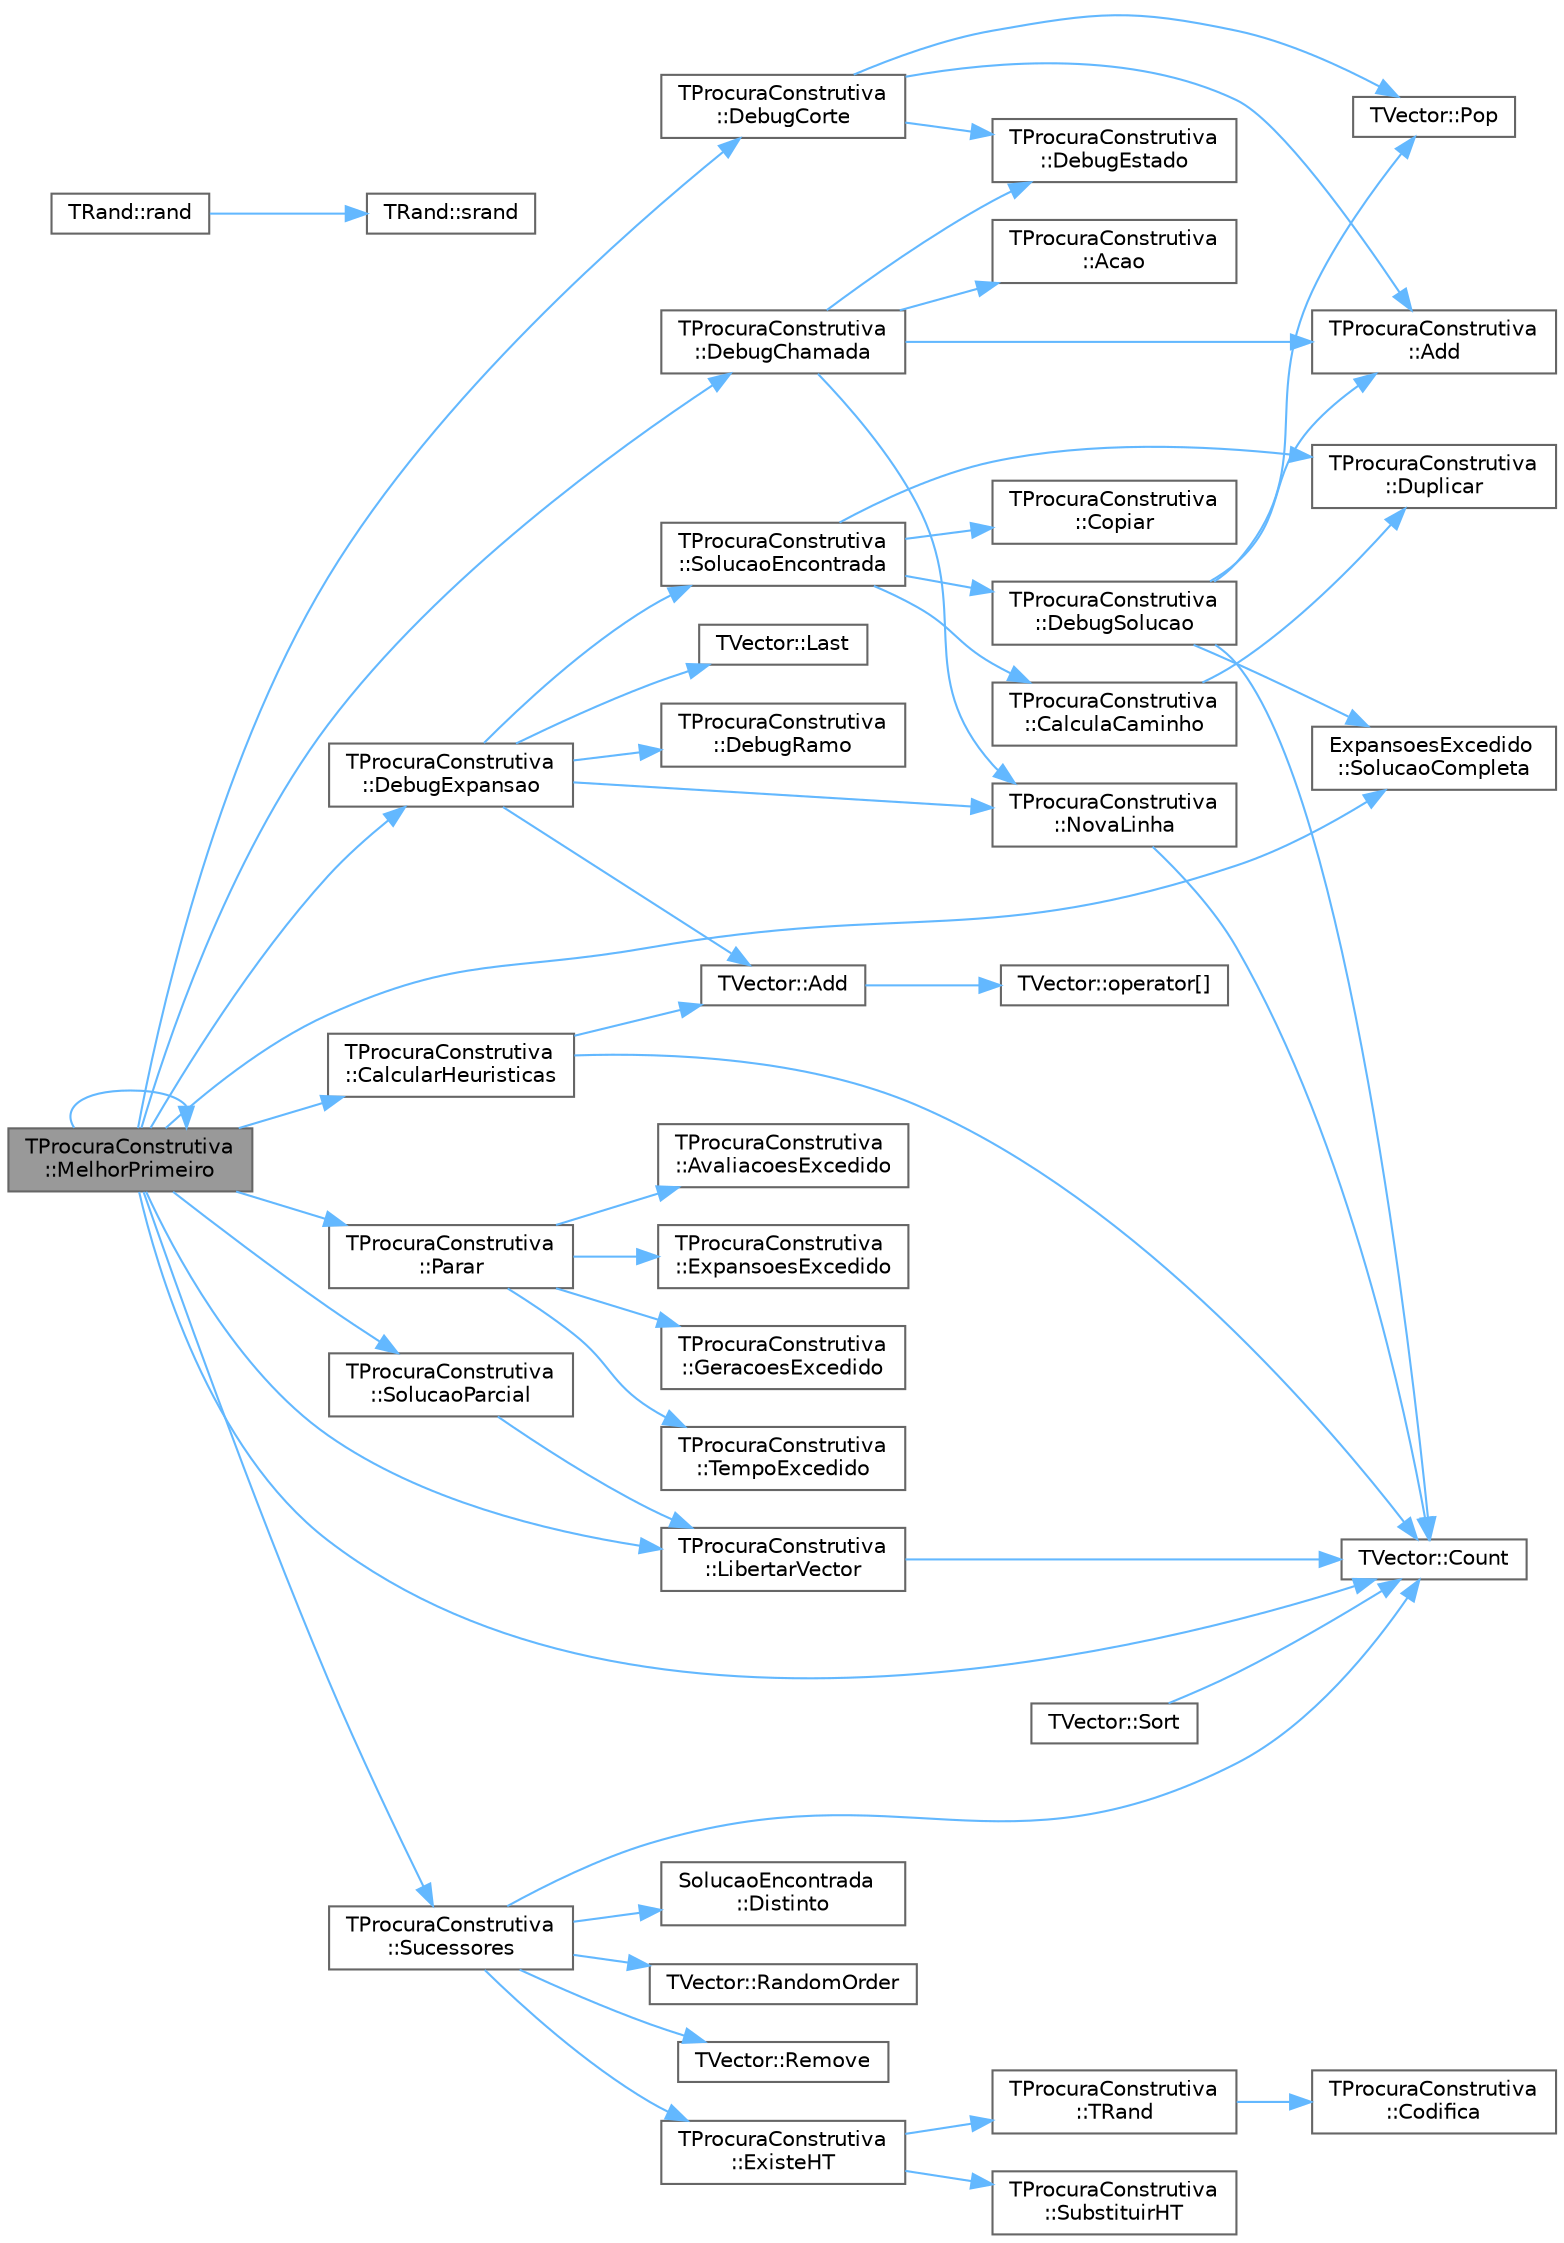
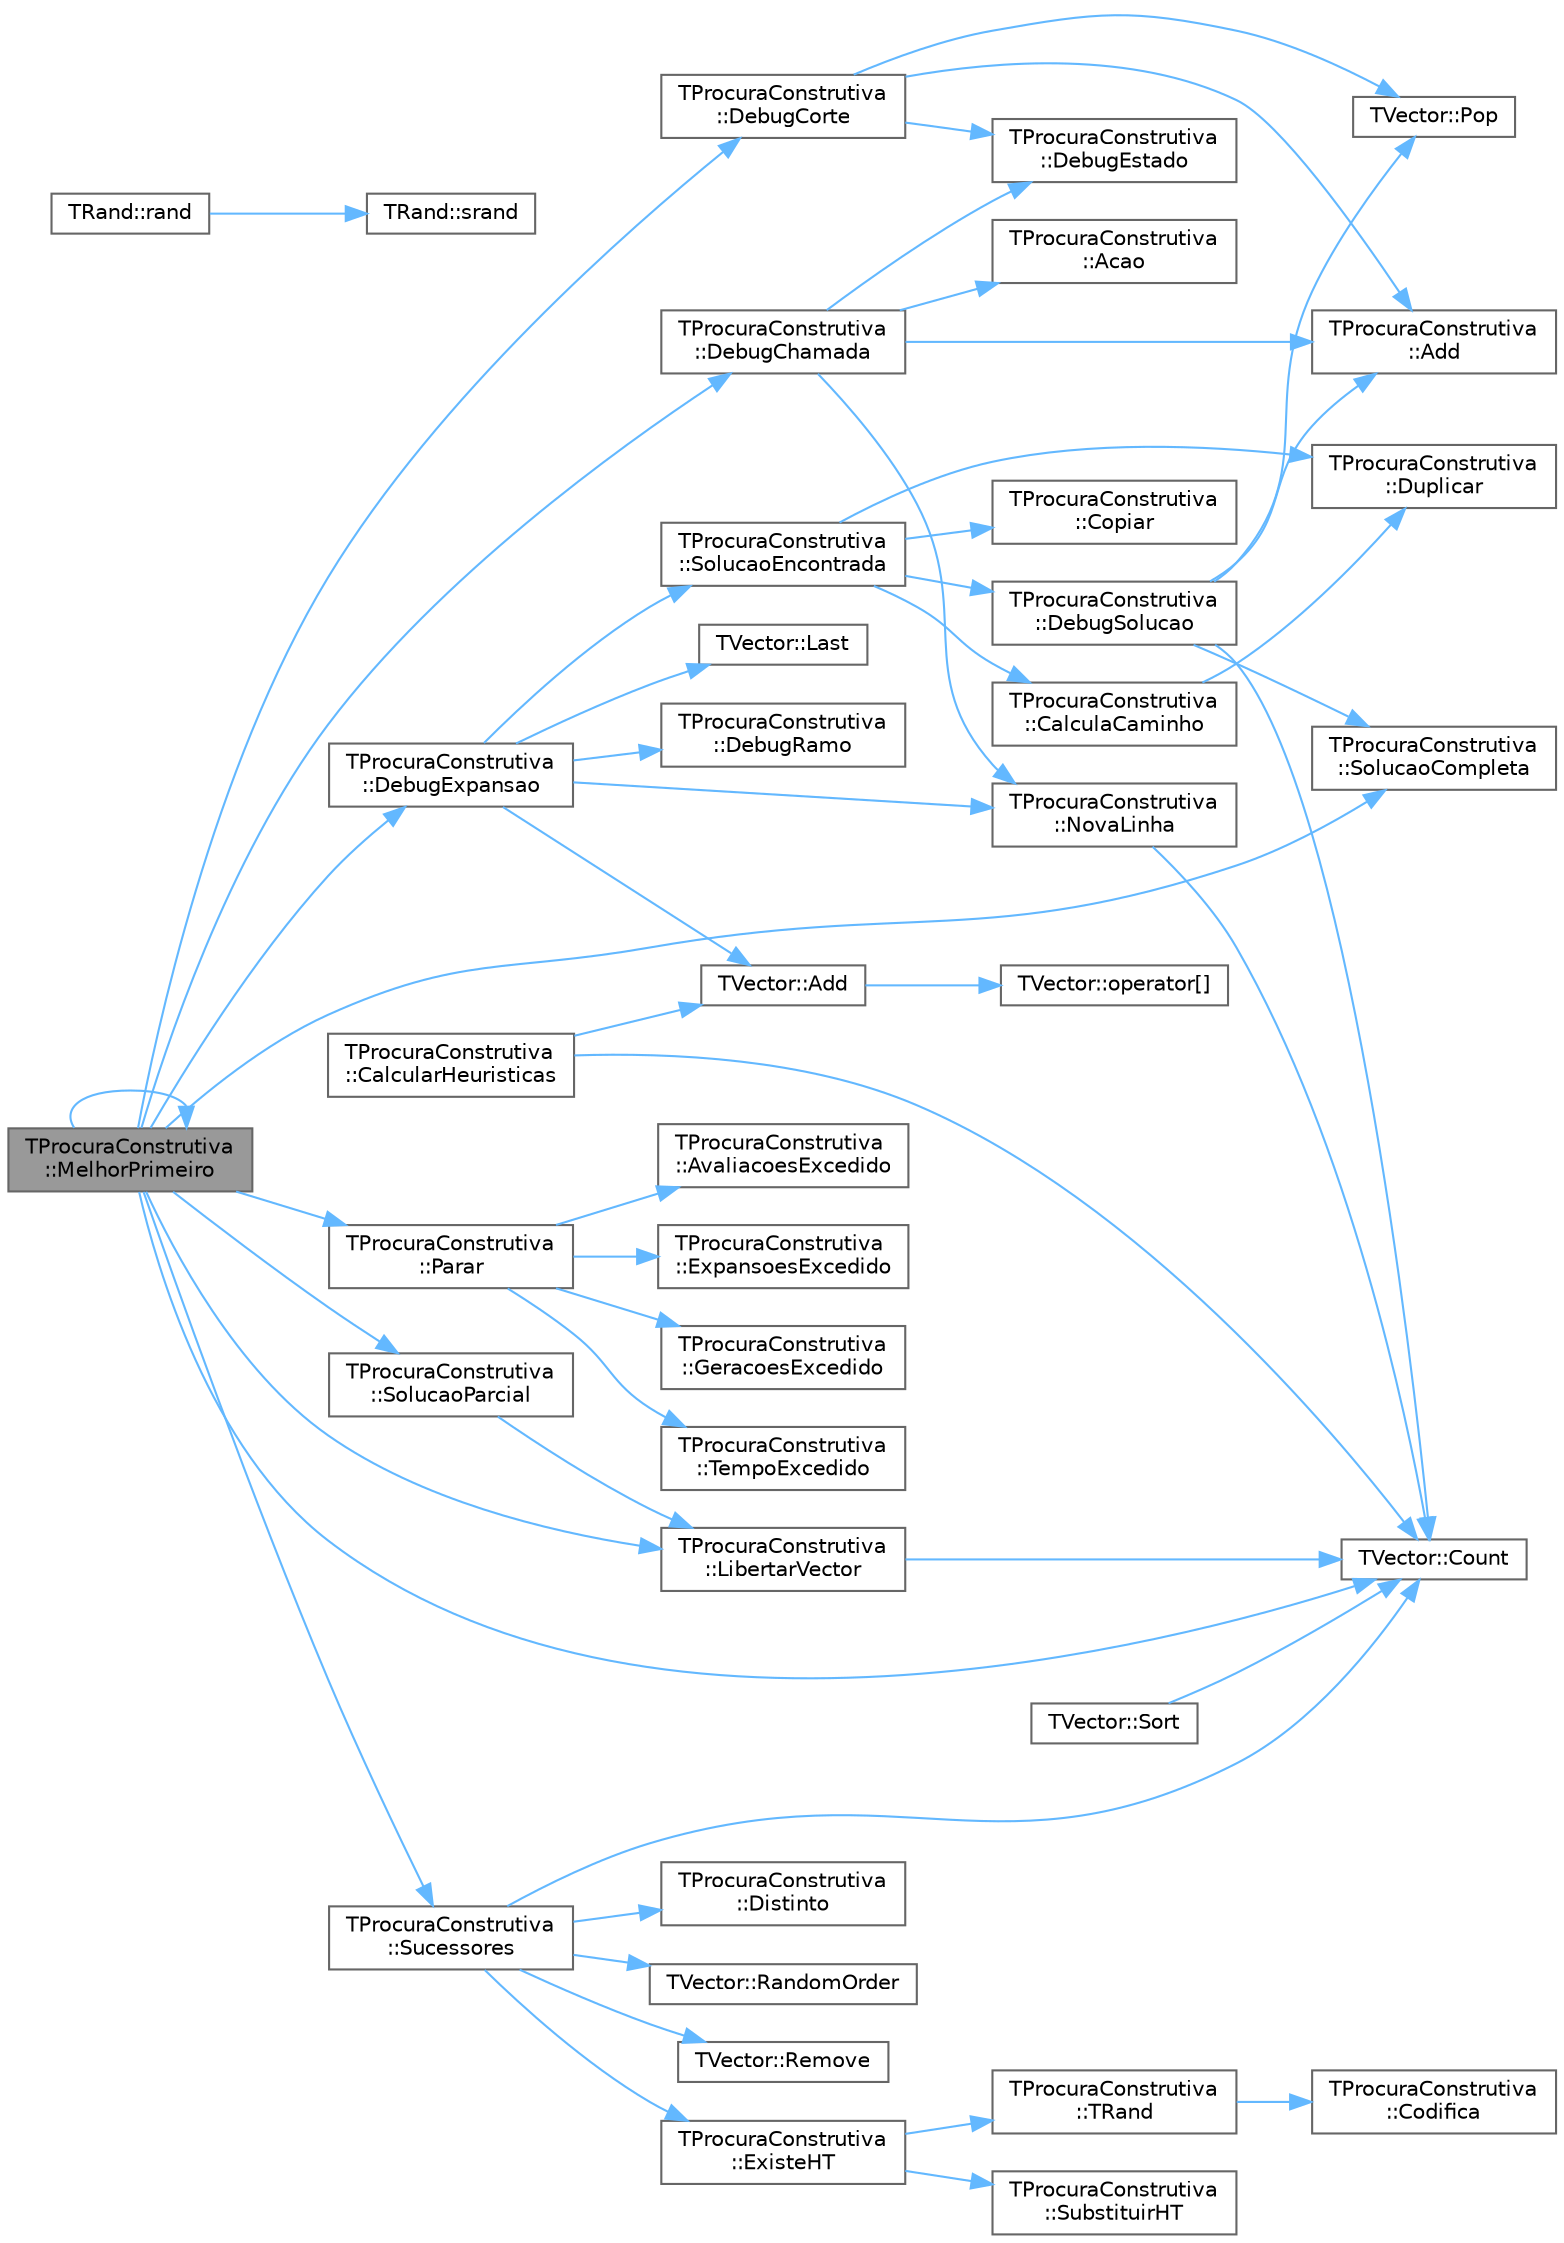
(1434, 758) -> (1434, 758)
(280, 1116) -> none
(783, 1894) -> (783, 1894)
